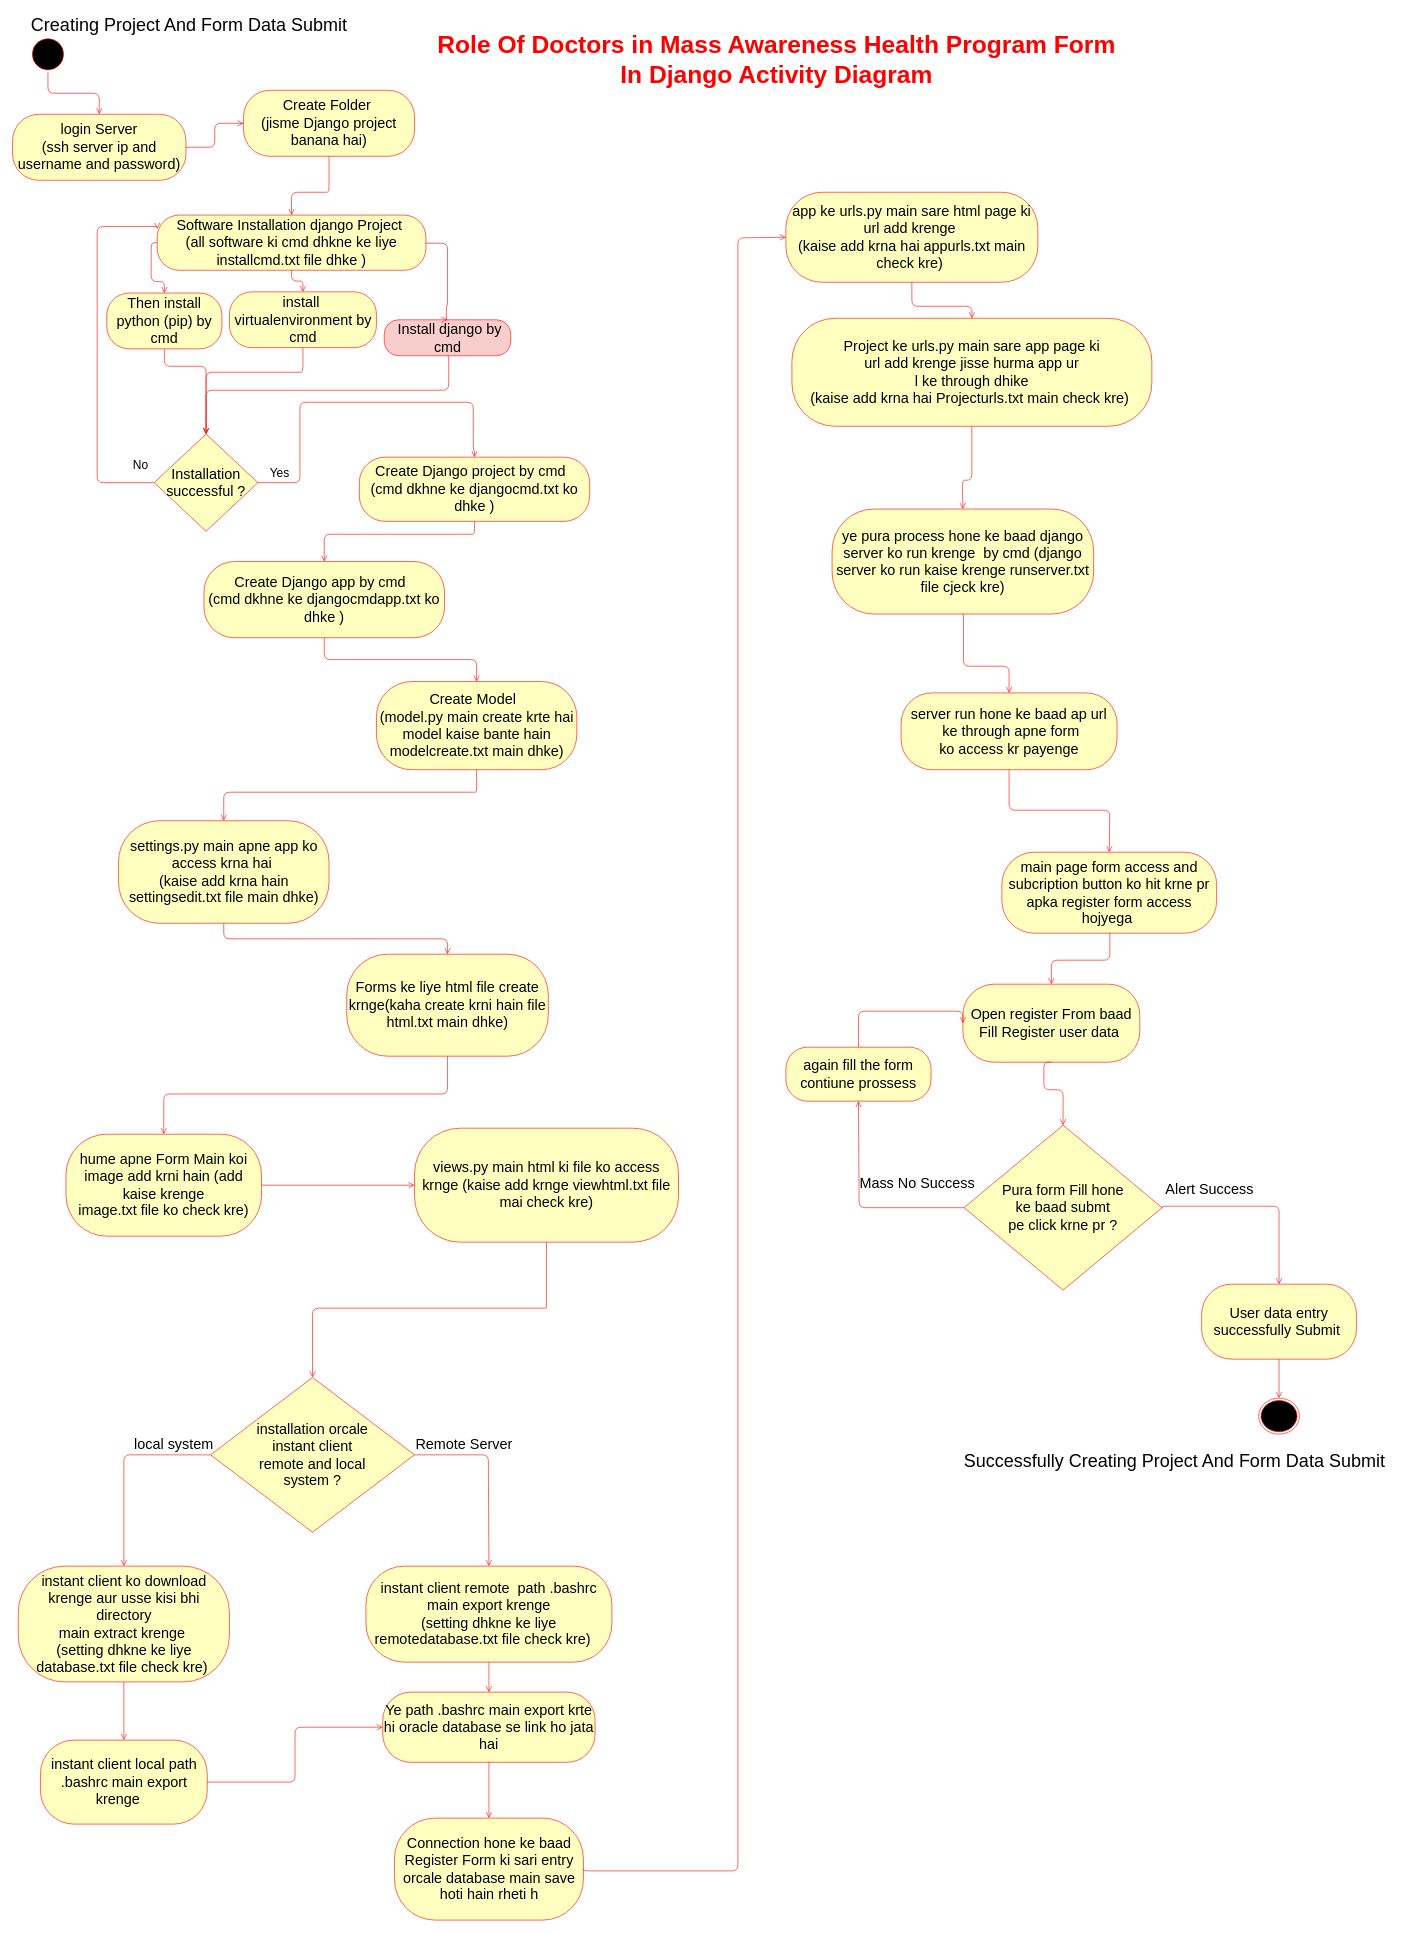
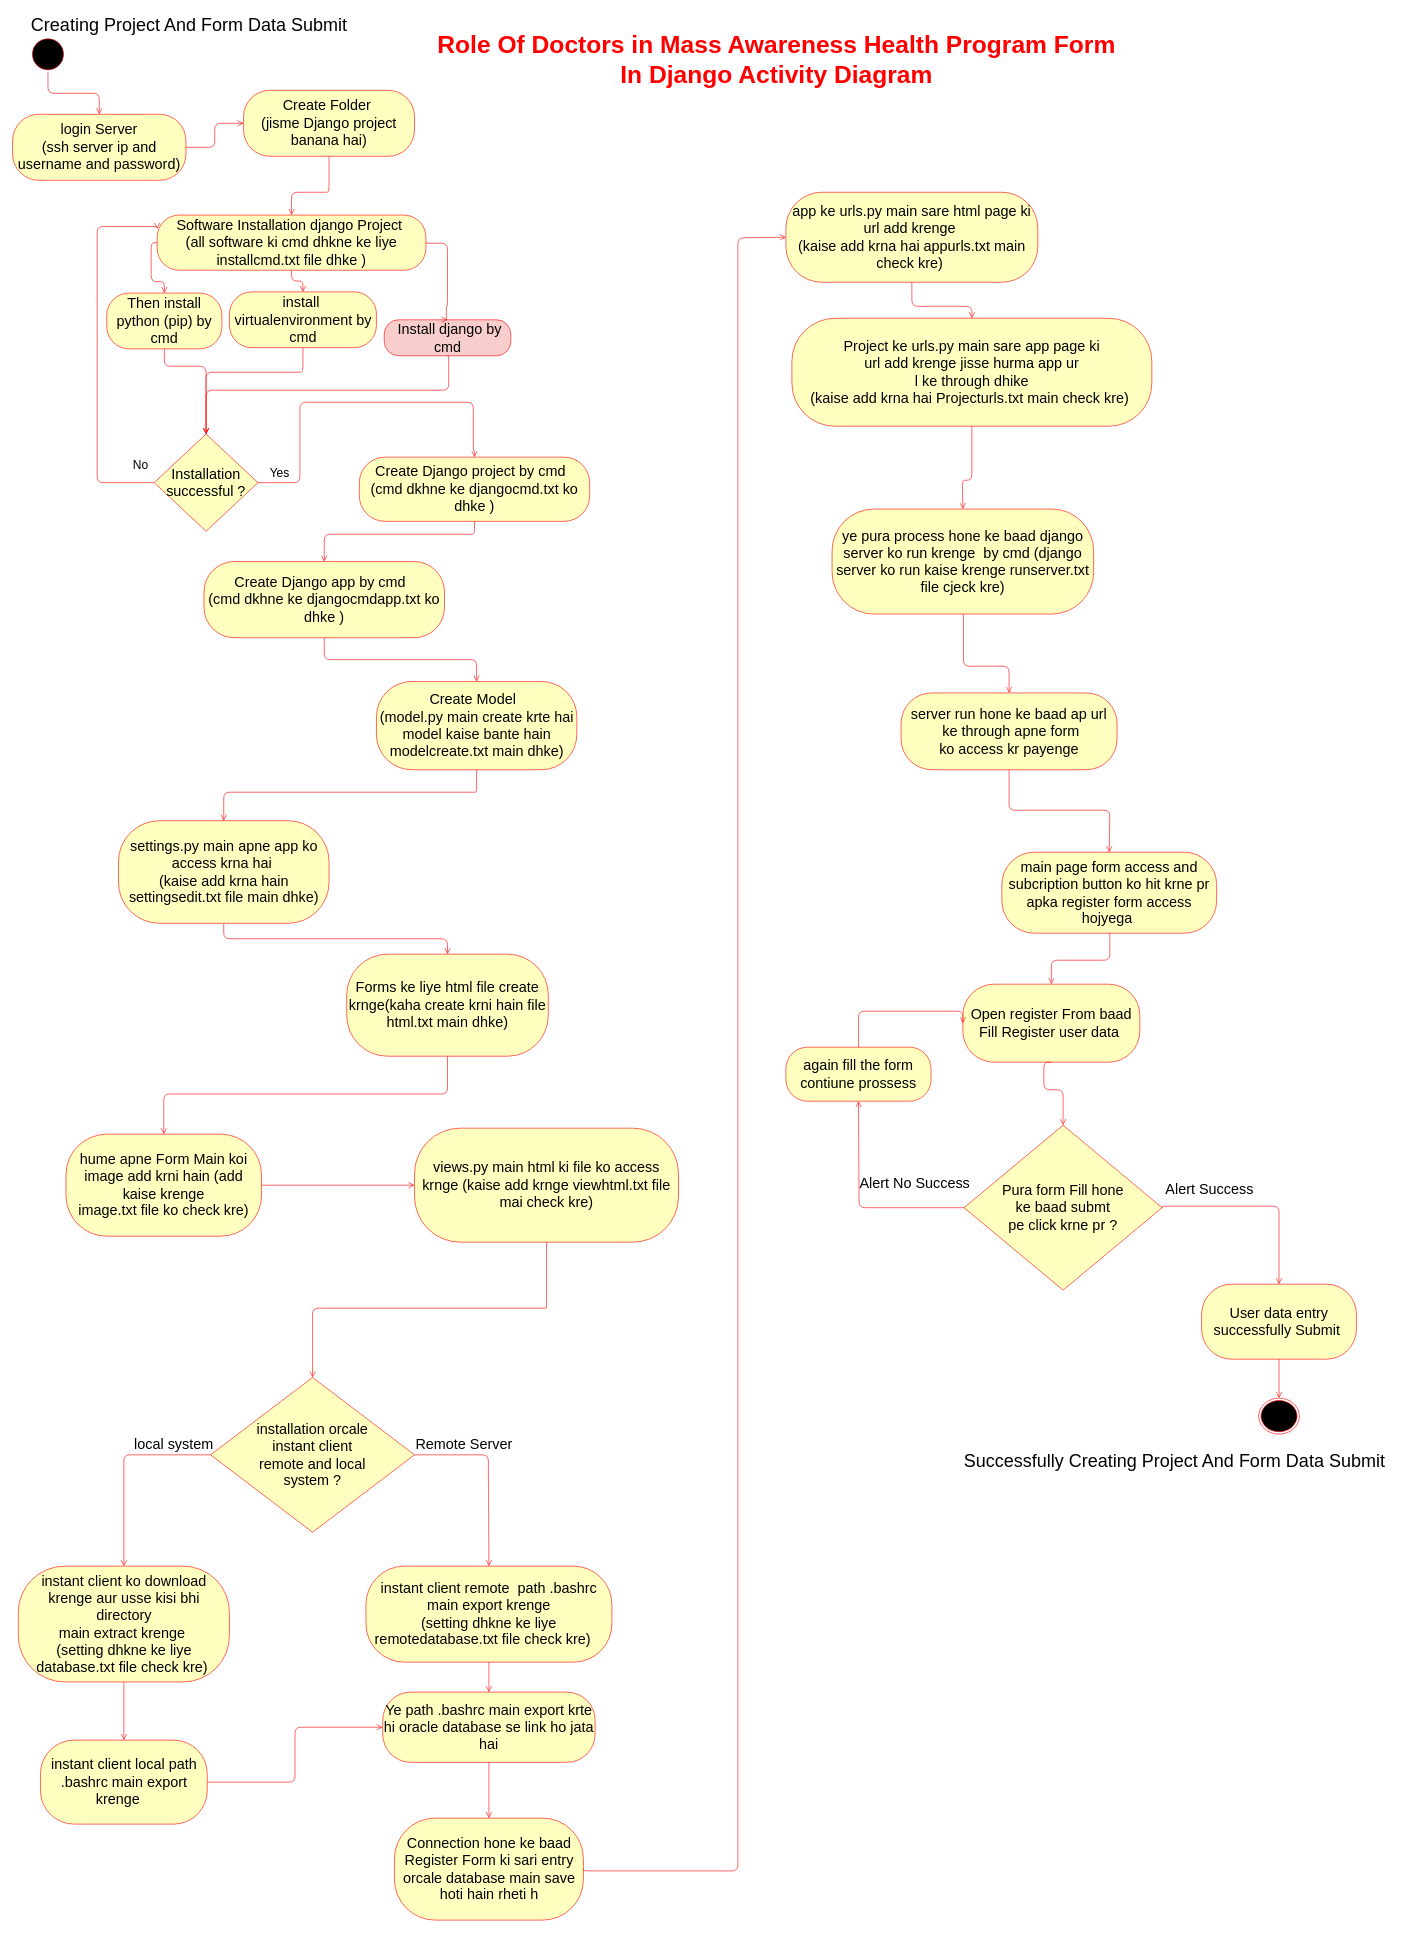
(888, 1179) -> (889, 1179)
